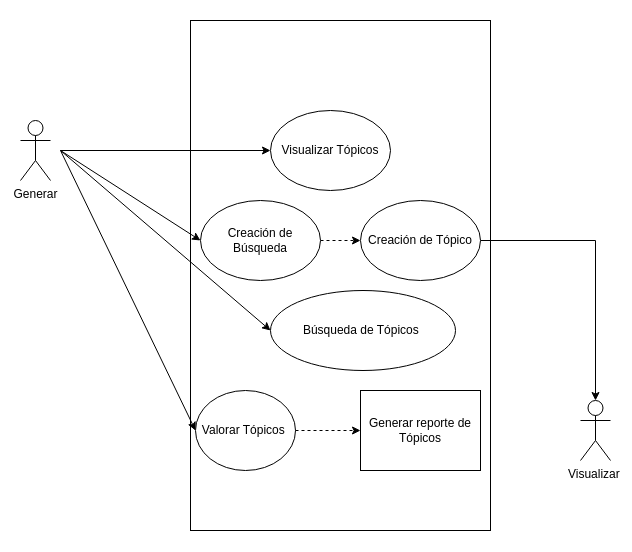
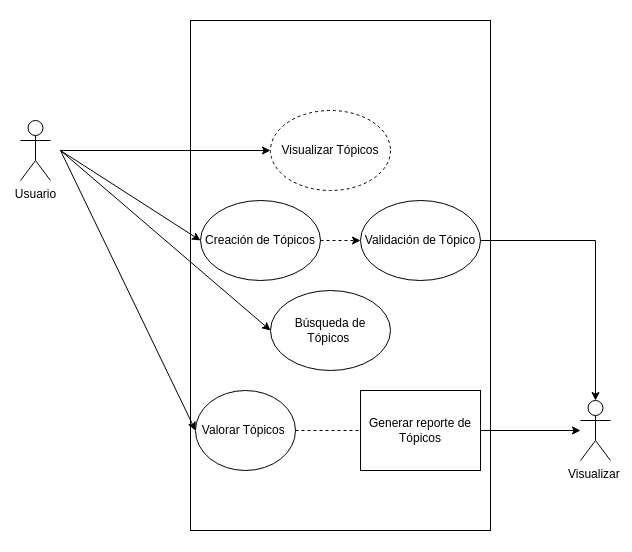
(331, 151) -> (331, 151)
(36, 195) -> (36, 195)
(261, 241) -> (261, 241)
(421, 241) -> (421, 241)
(363, 331) -> (331, 331)
(352, 431) -> (356, 431)
none -> (527, 431)
